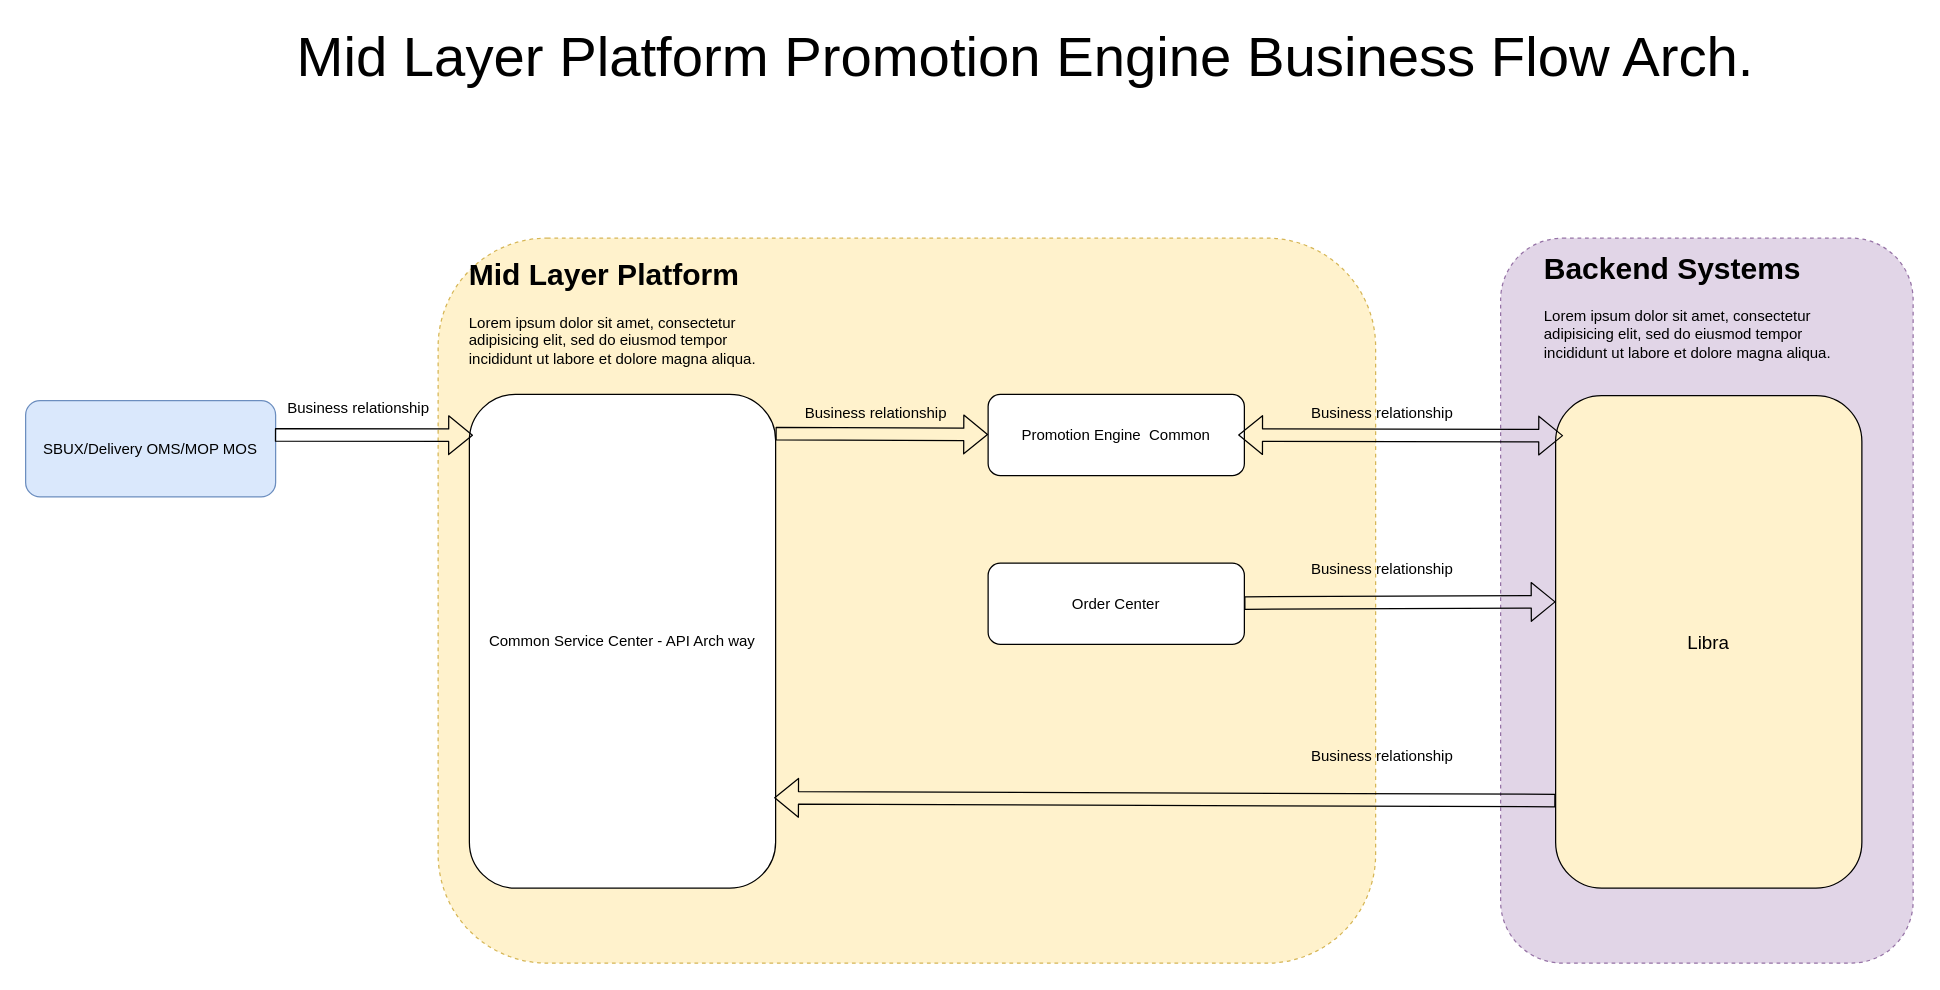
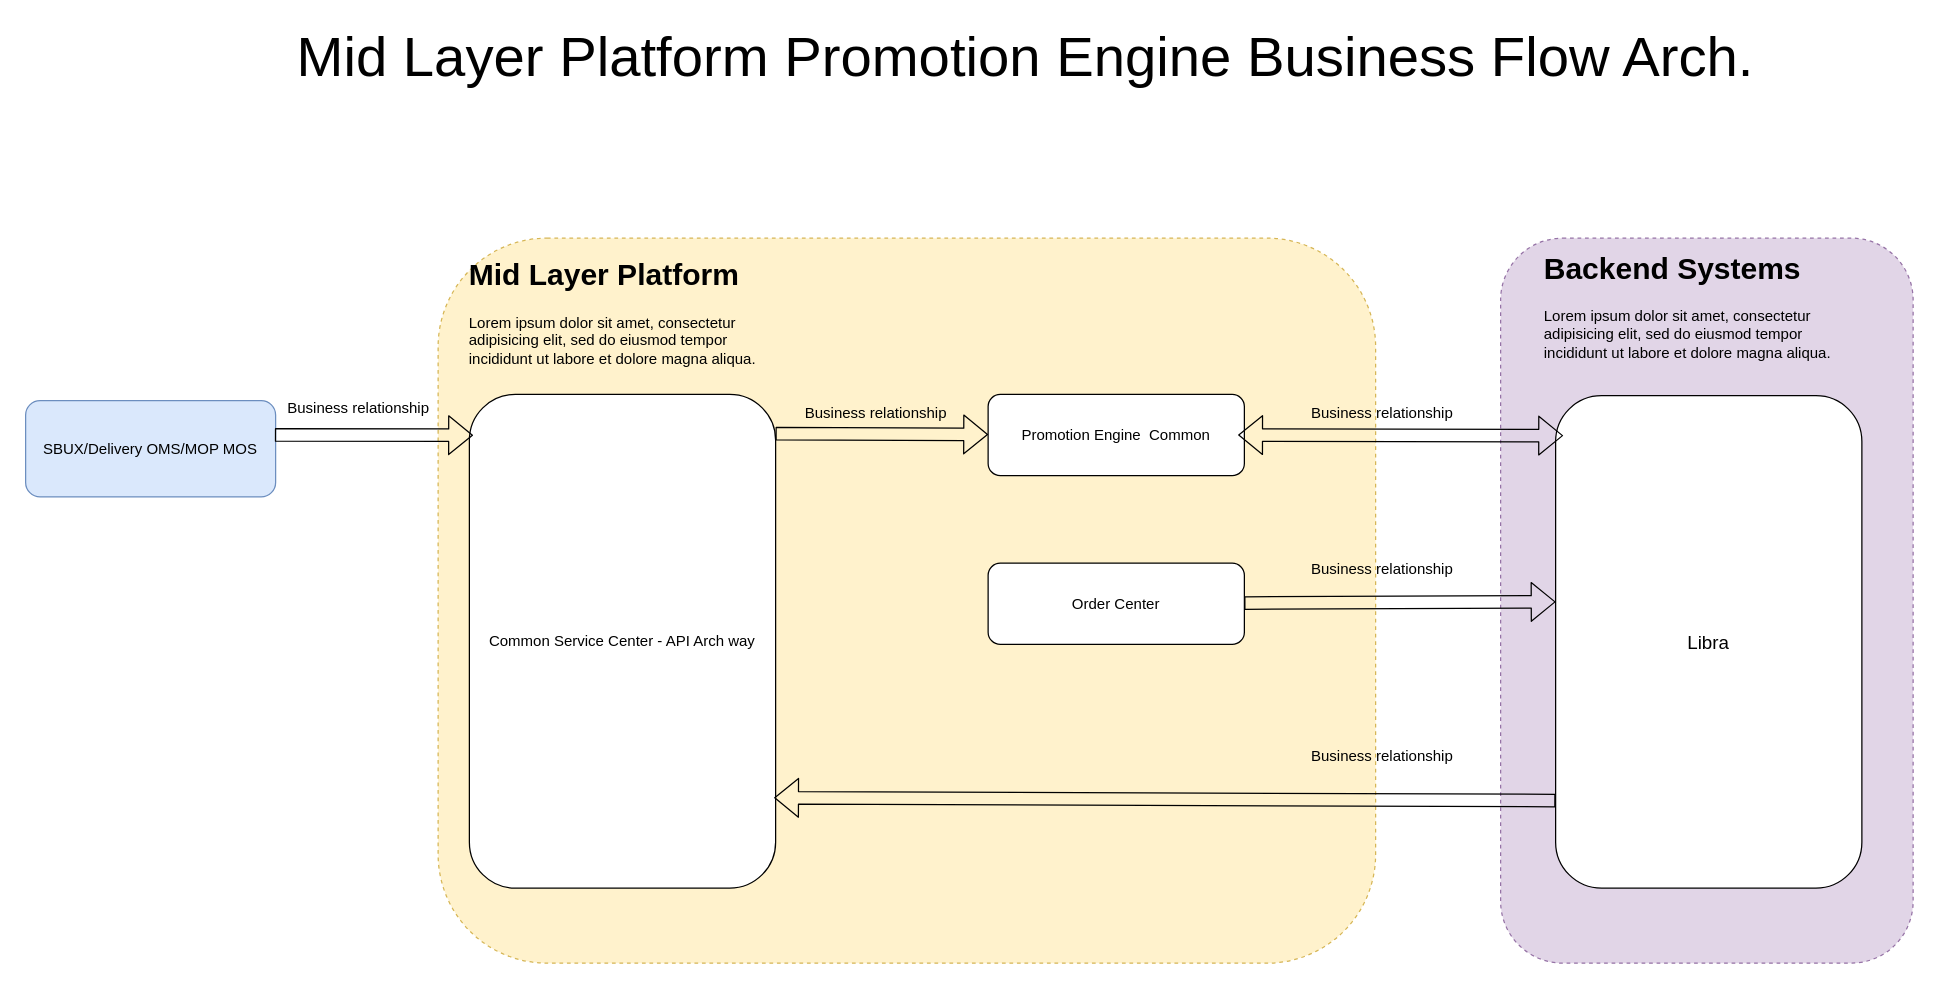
(1709, 642) -> (1709, 642)
